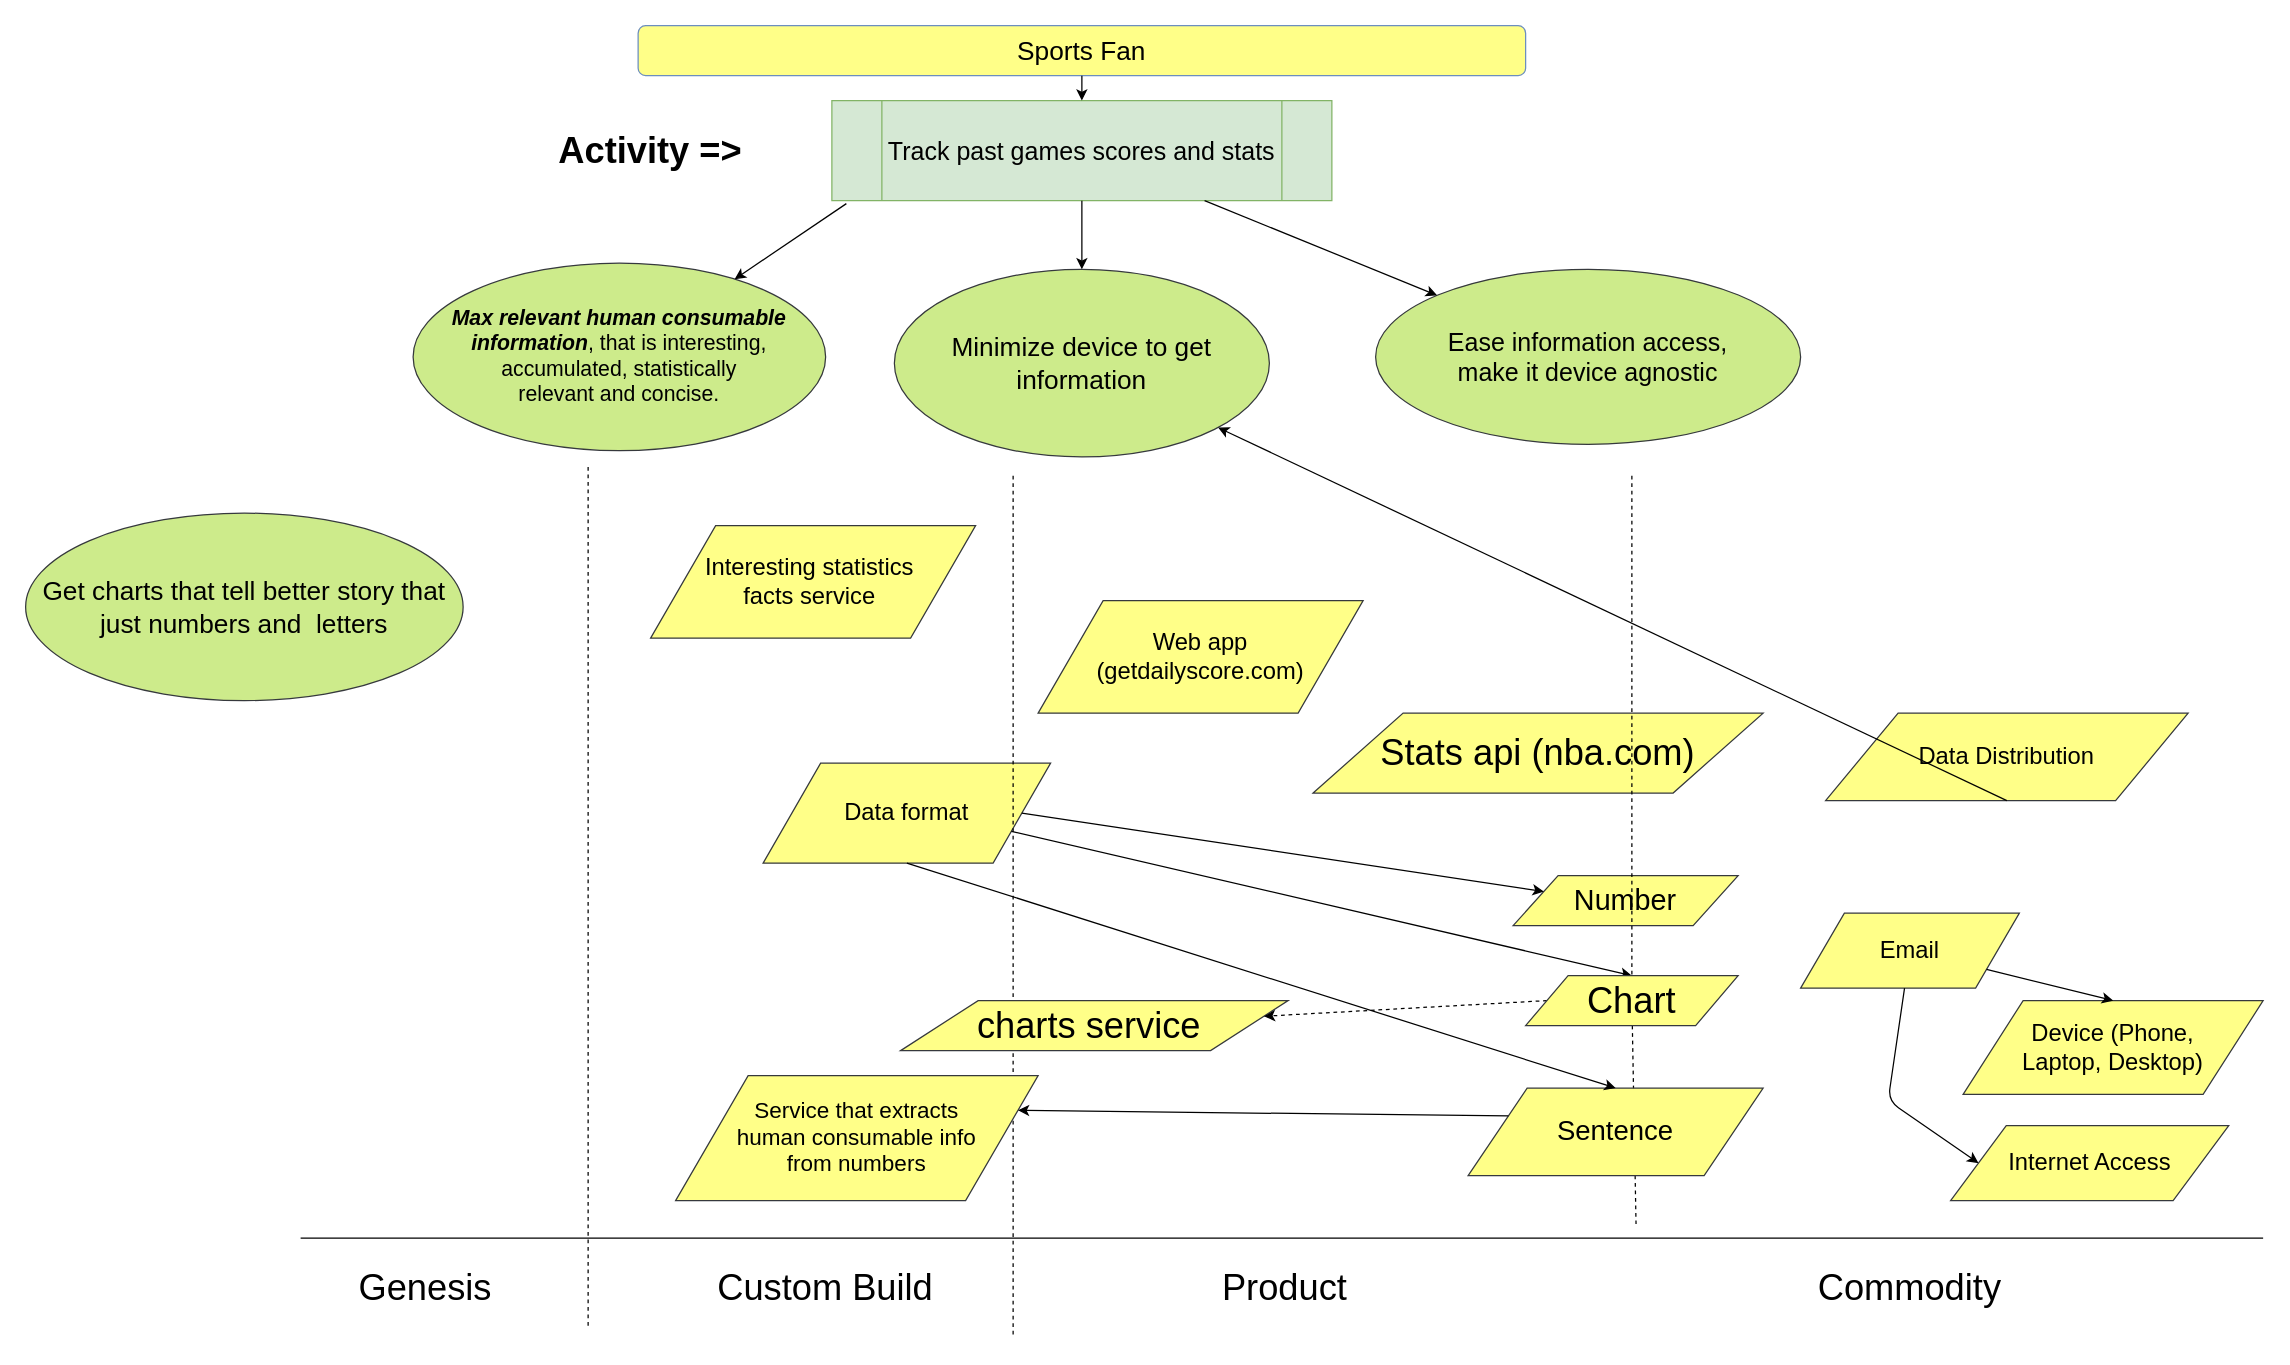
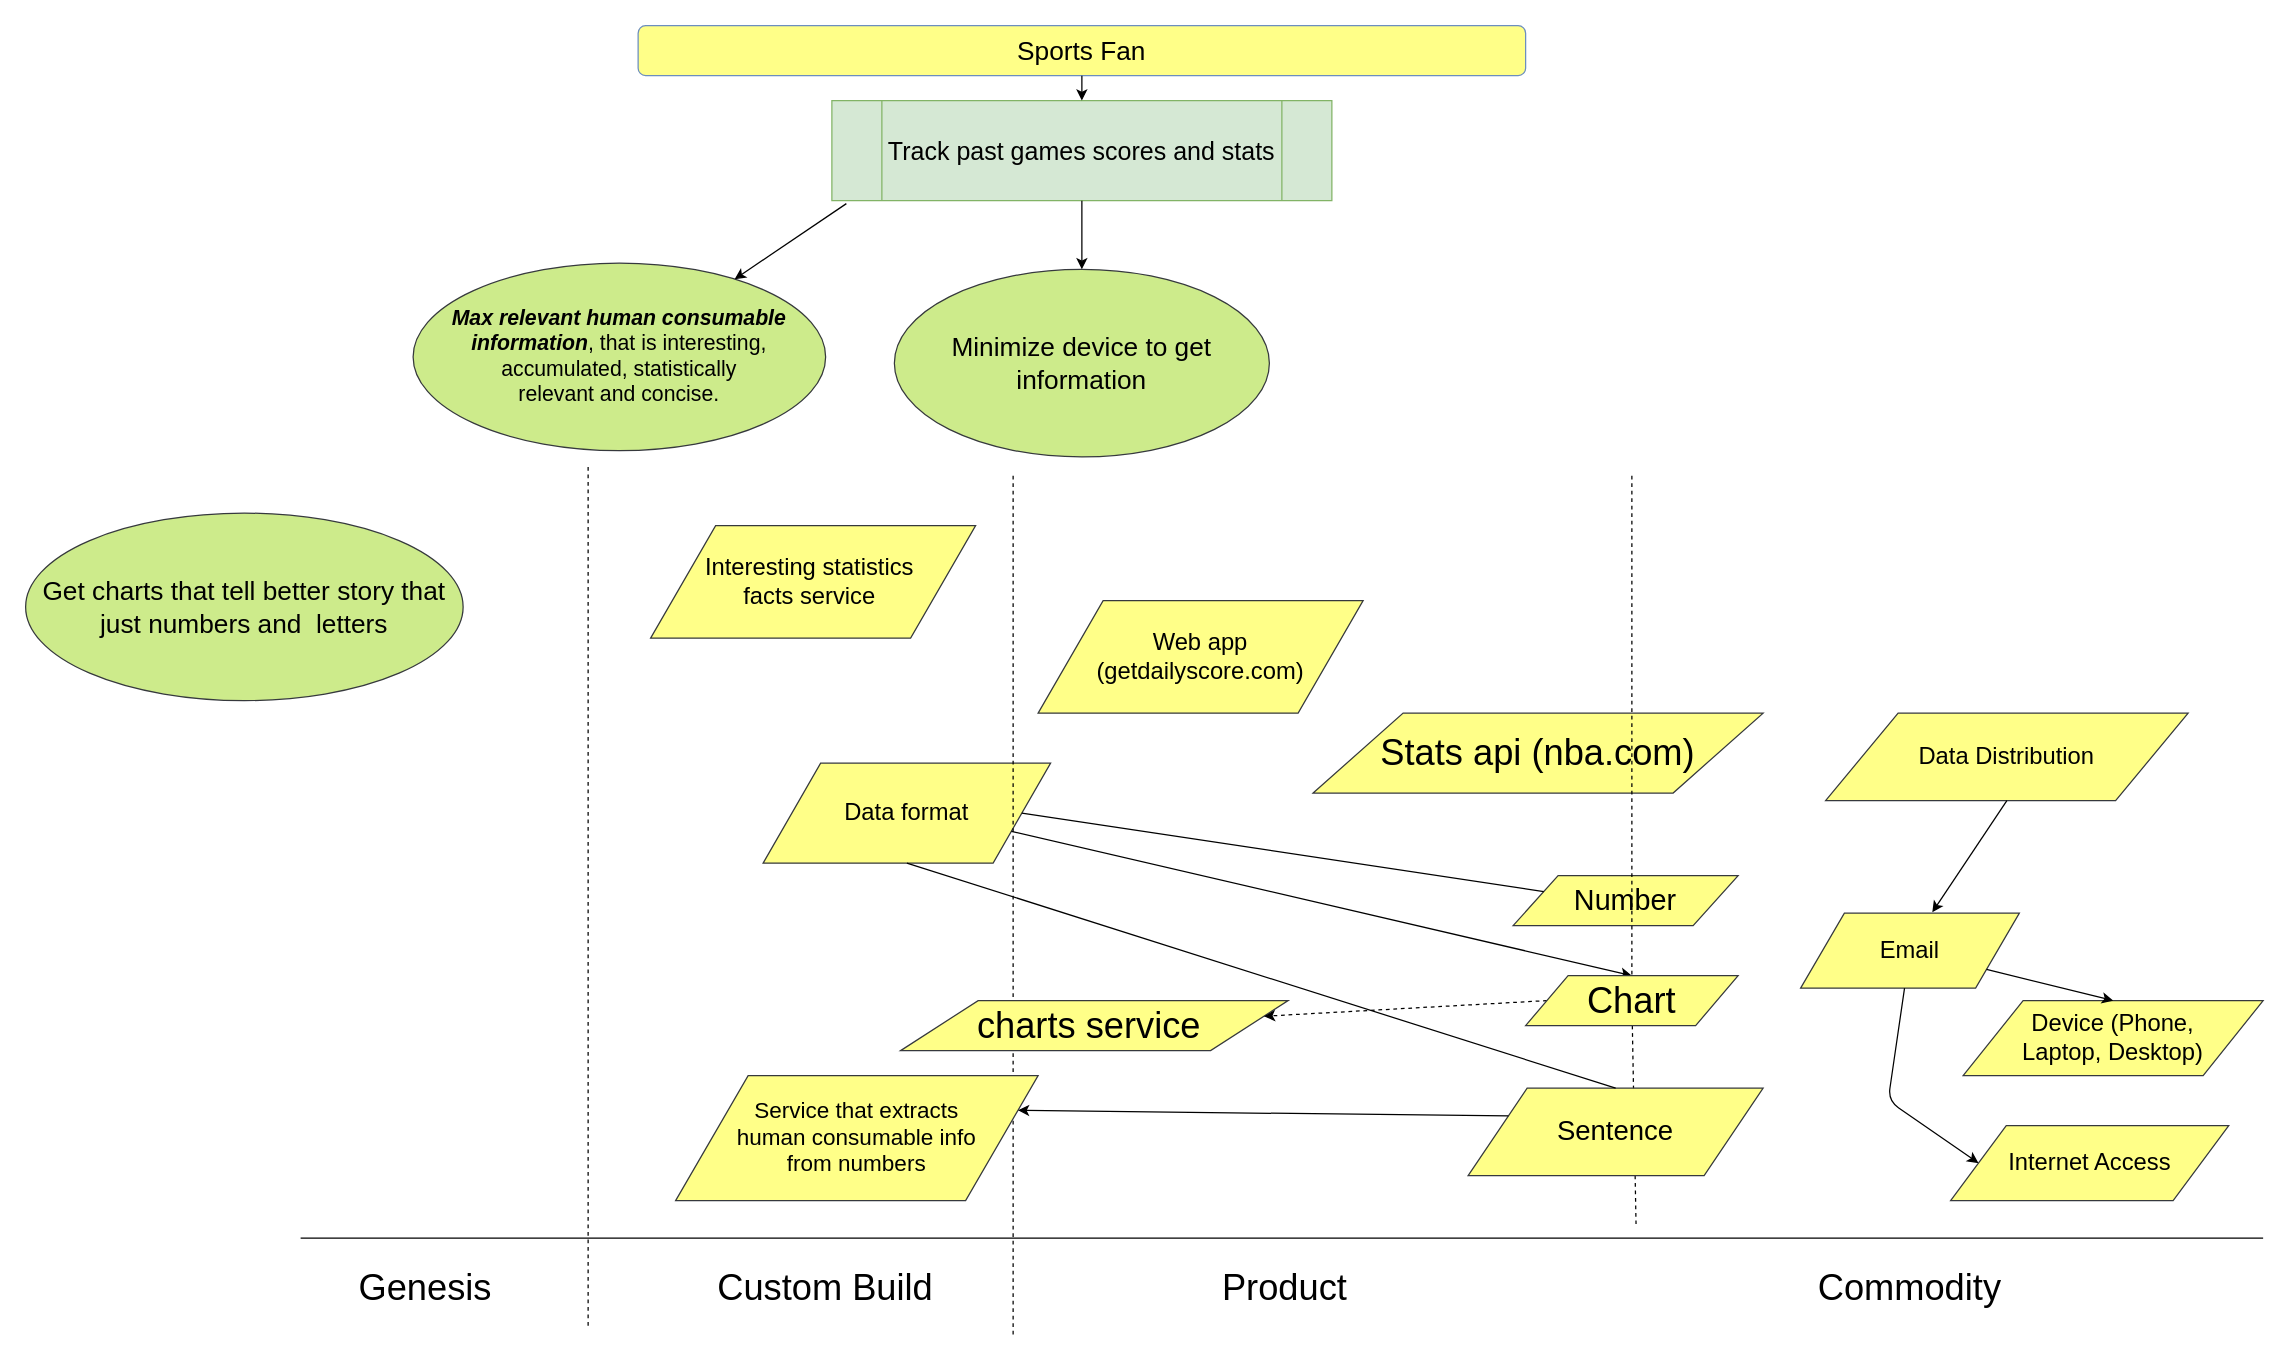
(651, 151) -> none
(1317, 246) -> none
(1588, 357) -> none
(1616, 616) -> (1972, 853)
(1534, 890) -> (1537, 890)
(2113, 1048) -> (2113, 1038)
(1606, 1085) -> (1609, 1086)
